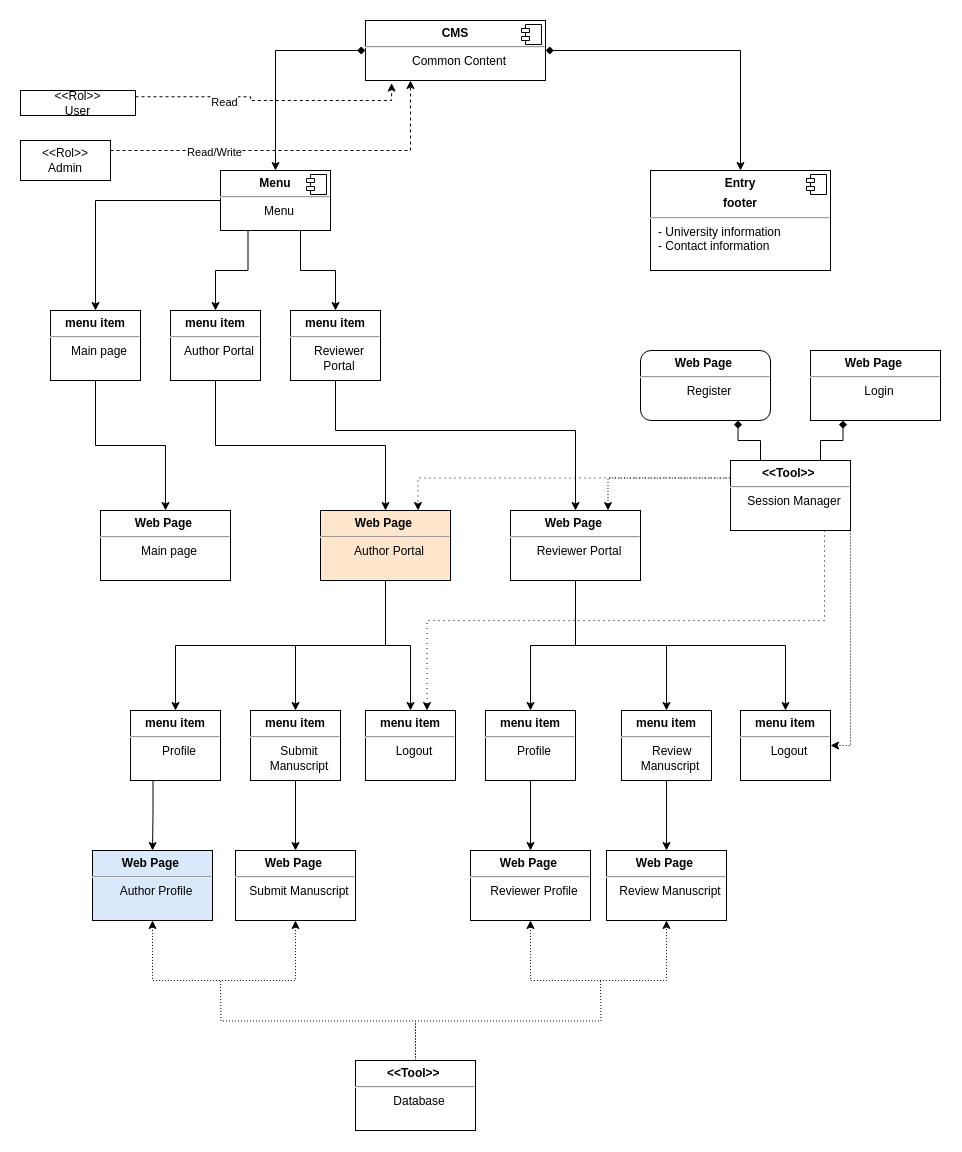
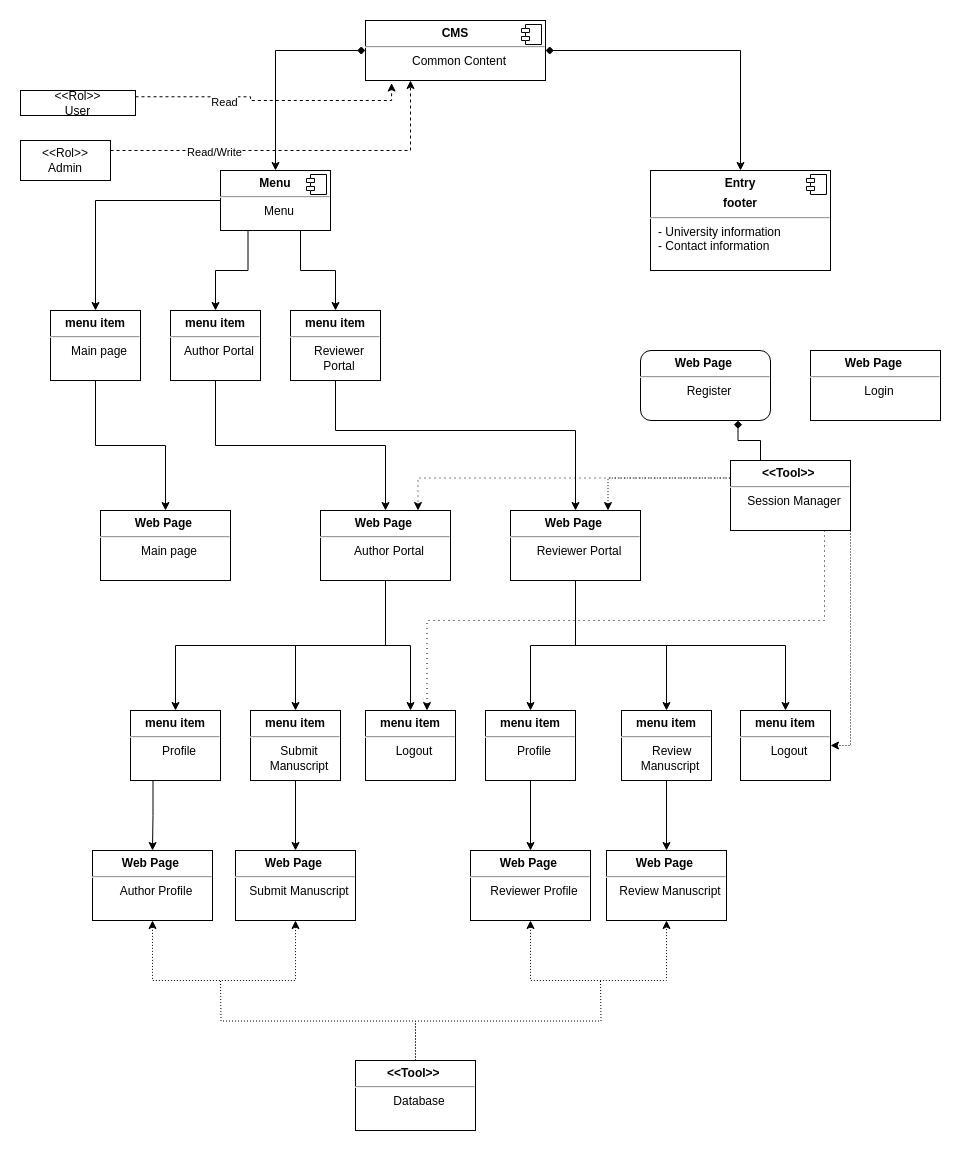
(828, 441) -> none
(386, 546) -> (386, 546)
(153, 886) -> (153, 886)
